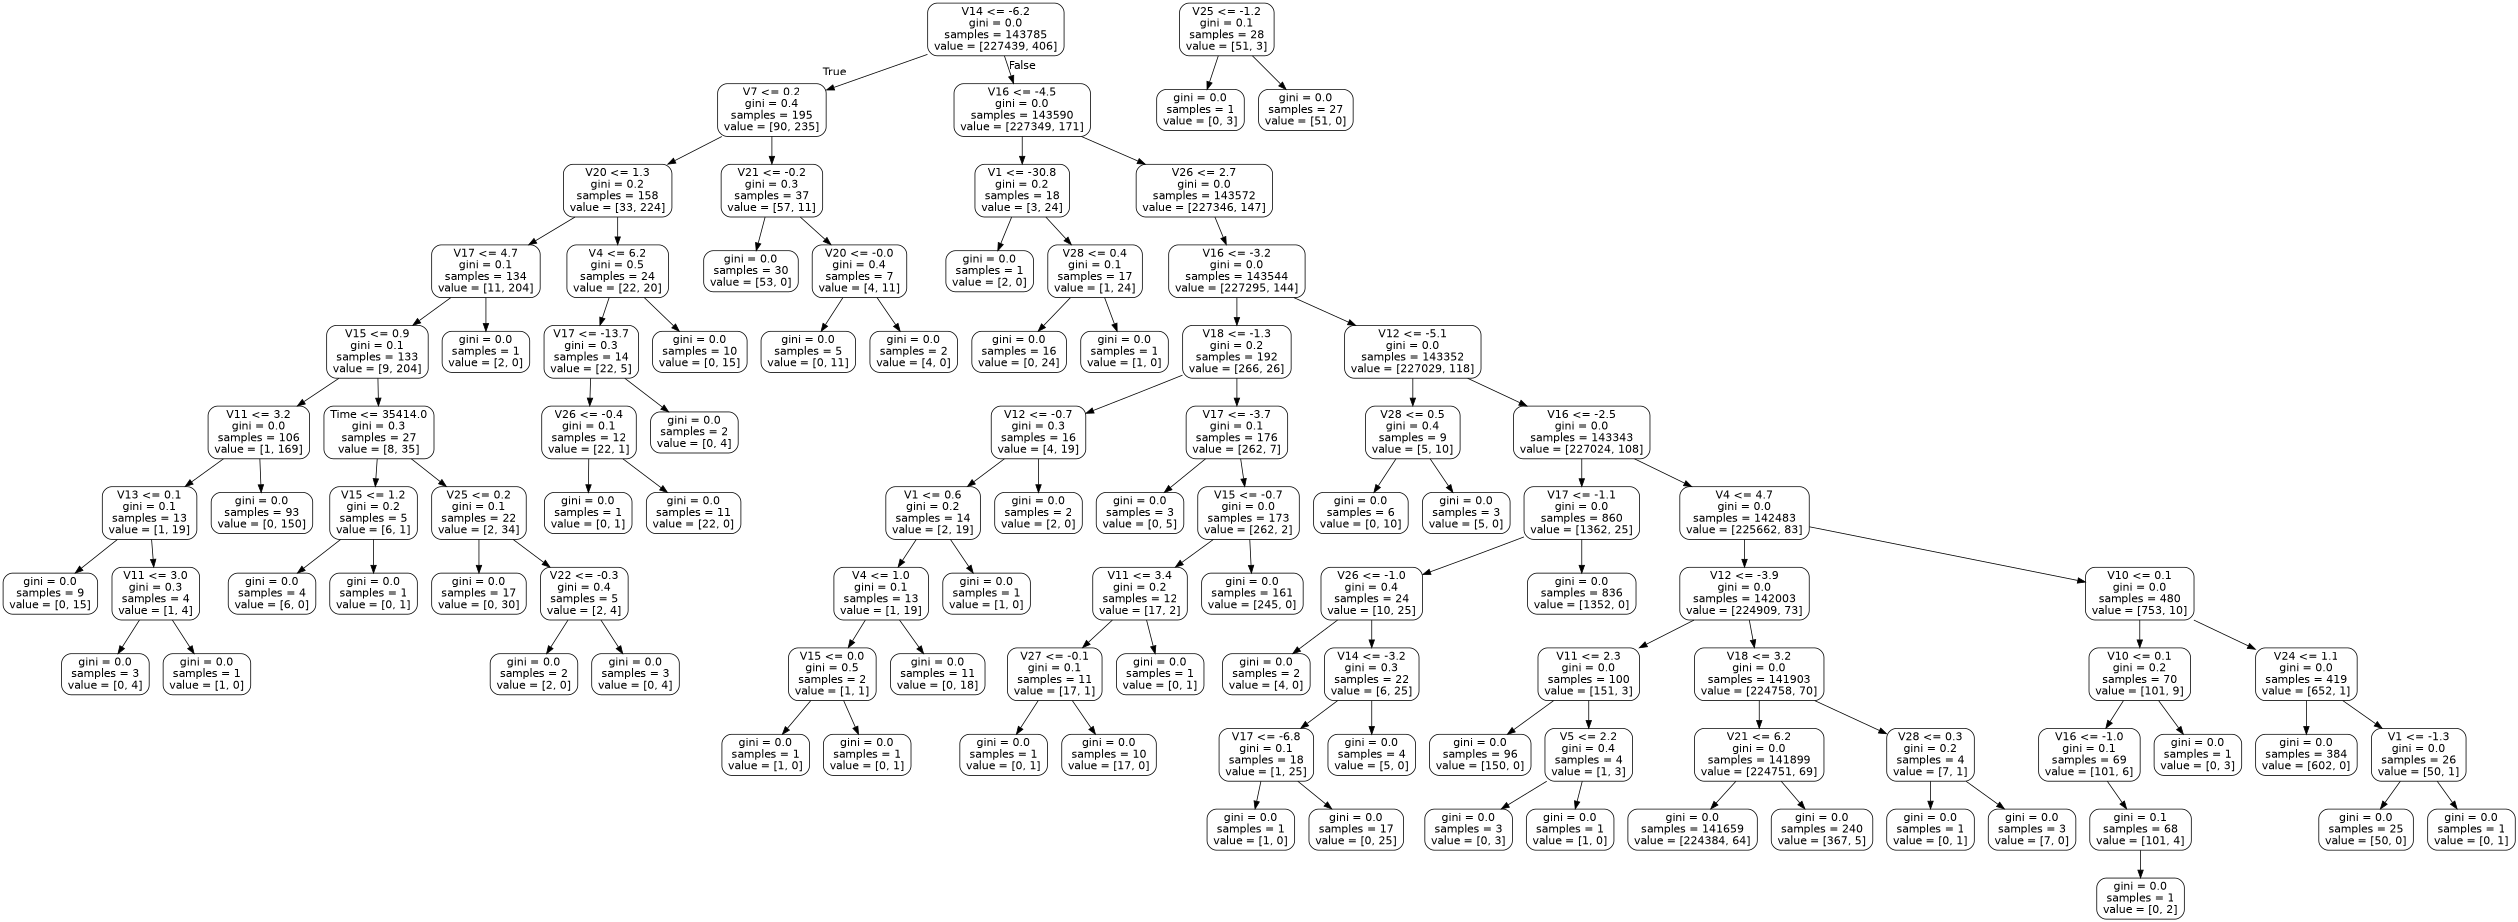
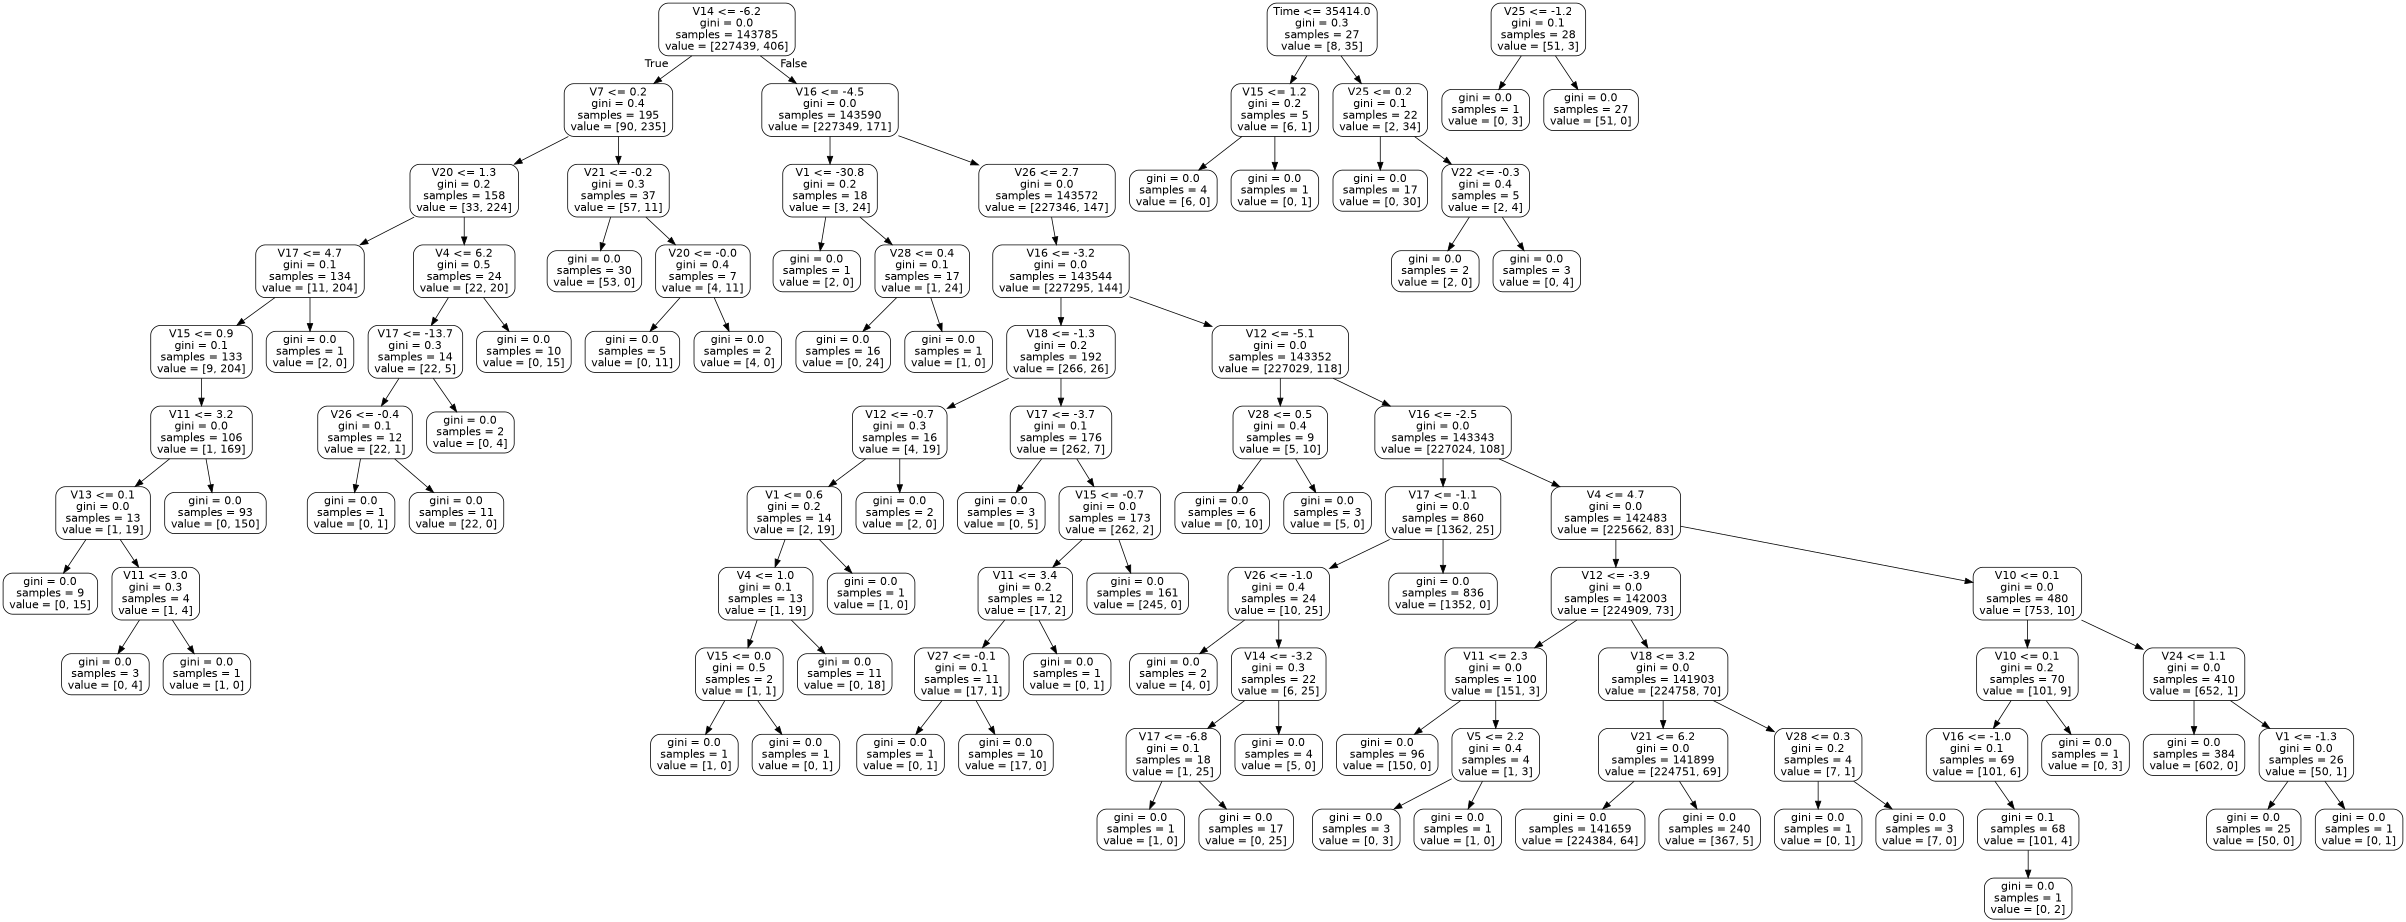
(378, 388) -> none
(150, 513) -> (103, 513)
(2306, 674) -> (2194, 674)
